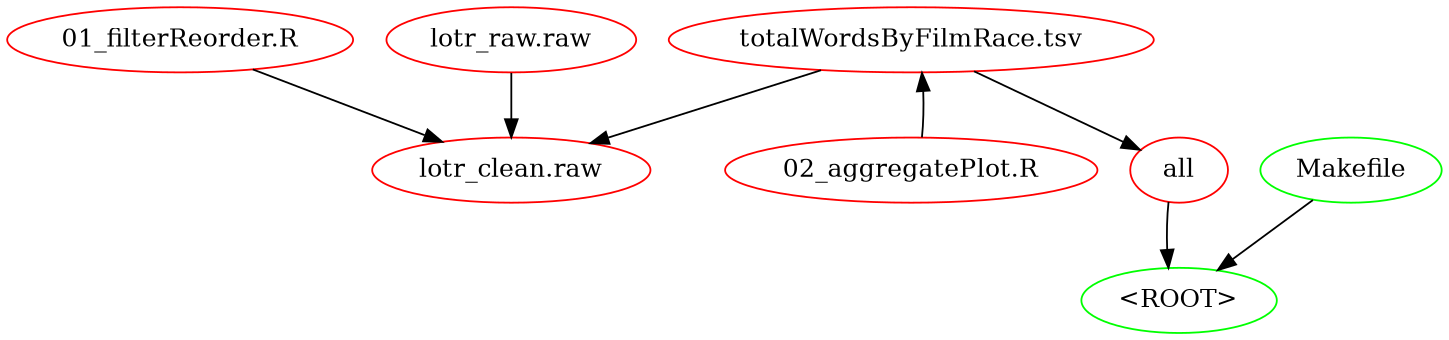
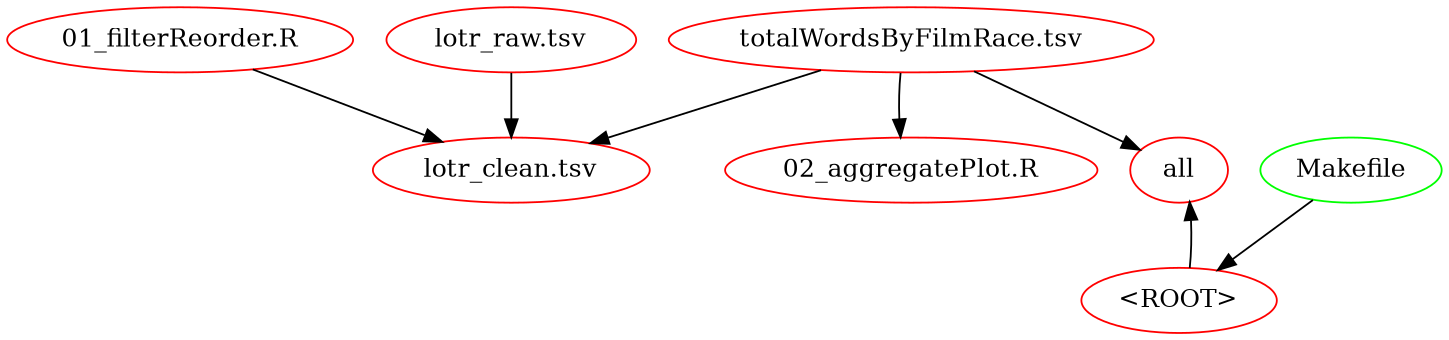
(511, 40) -> (511, 40)
(923, 114) -> (899, 96)
(511, 170) -> (511, 170)
(1167, 226) -> (1191, 244)
(1179, 300) -> (1179, 300)
